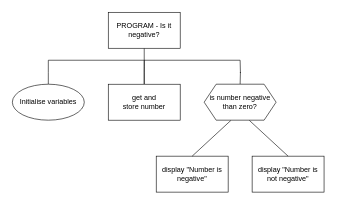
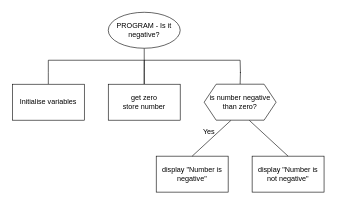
(144, 30) -> (144, 30)
(48, 102) -> (48, 102)
(144, 102) -> (144, 102)
none -> (204, 132)
